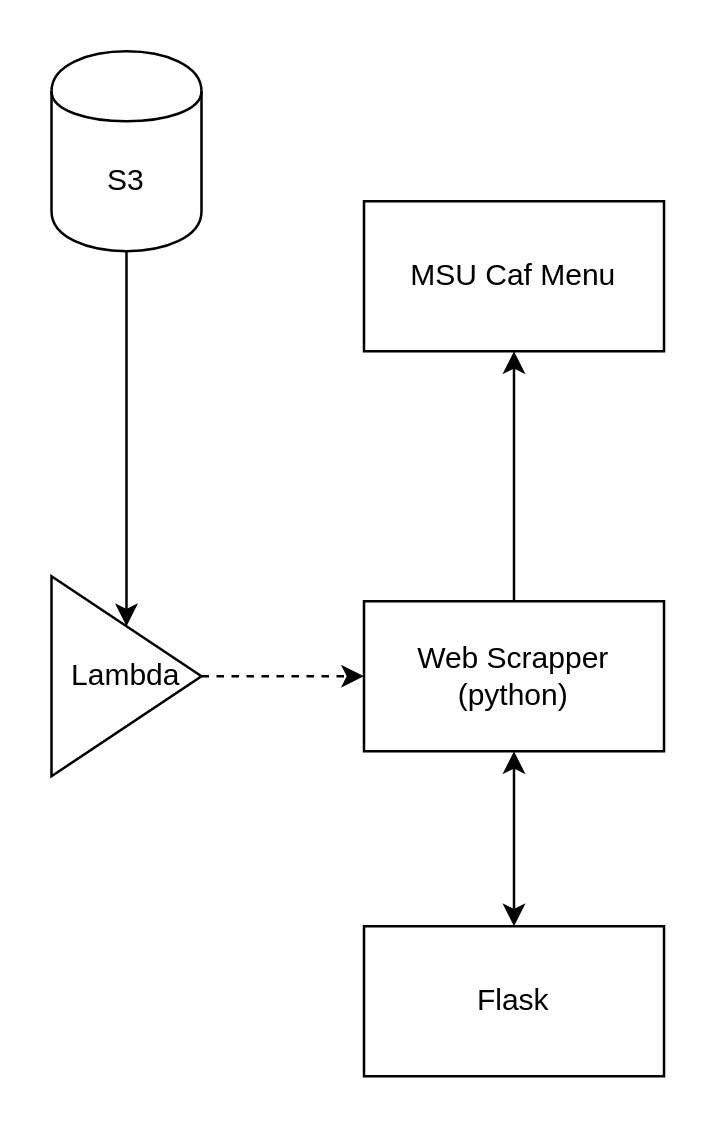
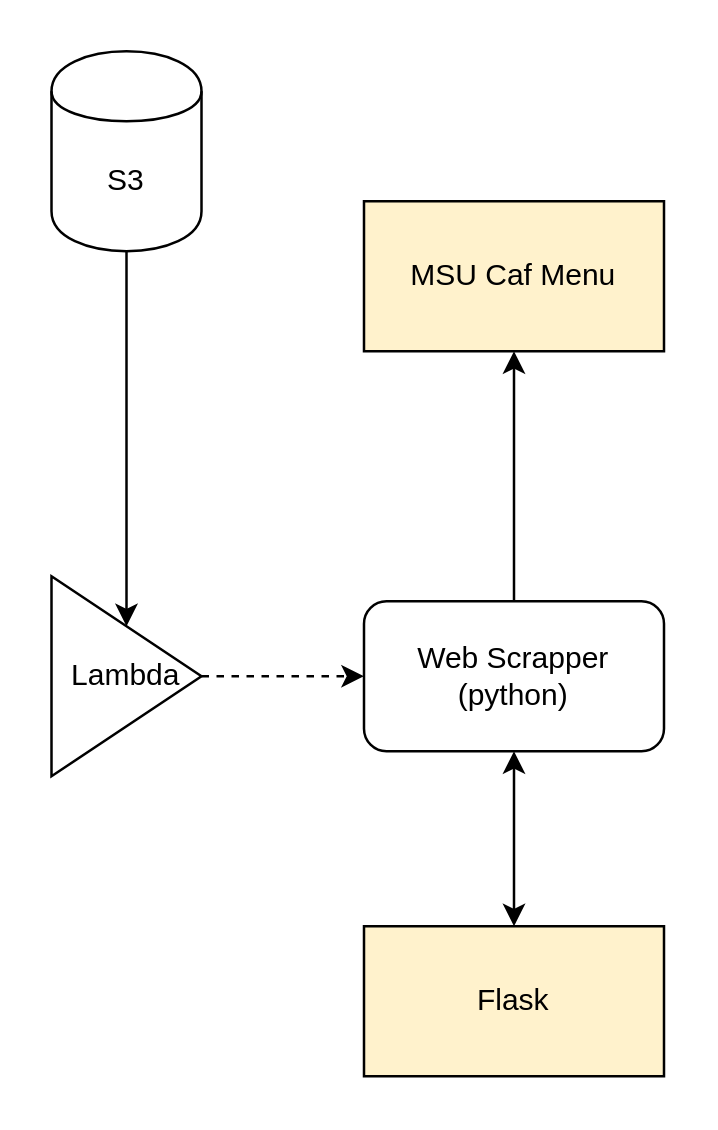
(514, 276) -> (514, 276)
(514, 676) -> (514, 676)
(514, 1001) -> (514, 1001)
